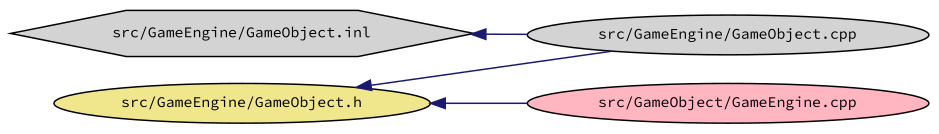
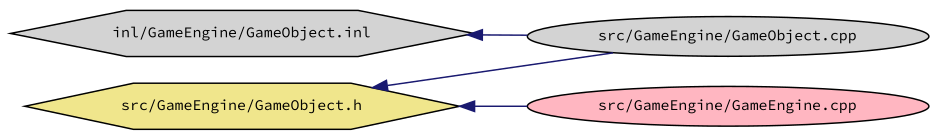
(242, 33) -> (242, 33)
(242, 103) -> (242, 106)
(728, 103) -> (728, 106)
